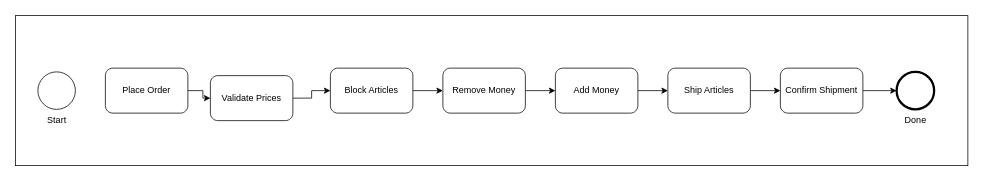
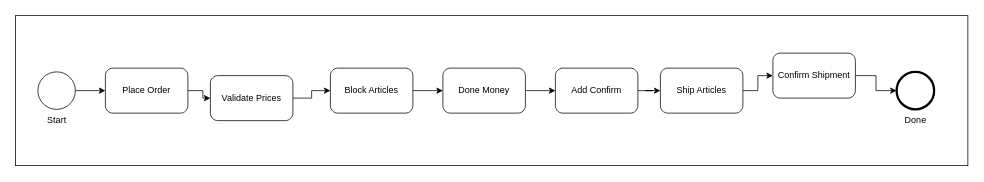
none -> (87, 90)
(484, 90) -> (484, 90)
(597, 90) -> (597, 90)
(709, 90) -> (702, 90)
(822, 90) -> (814, 75)
